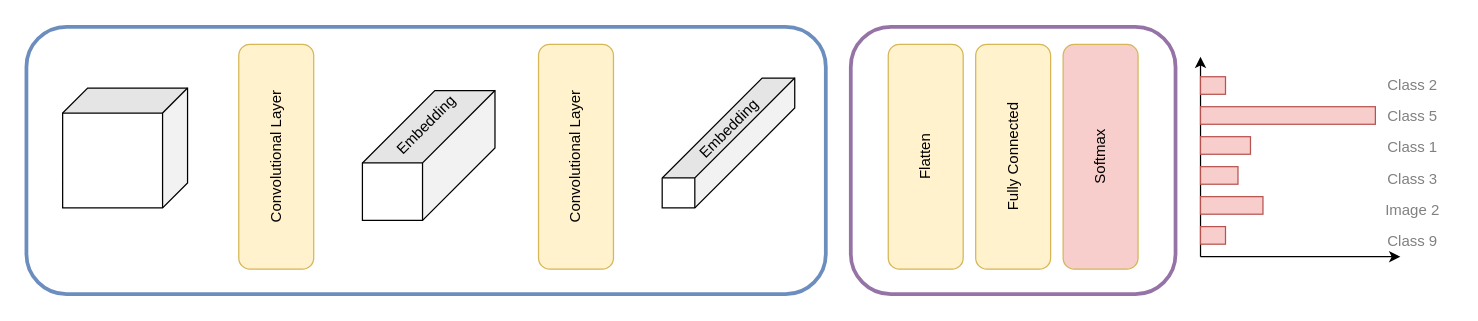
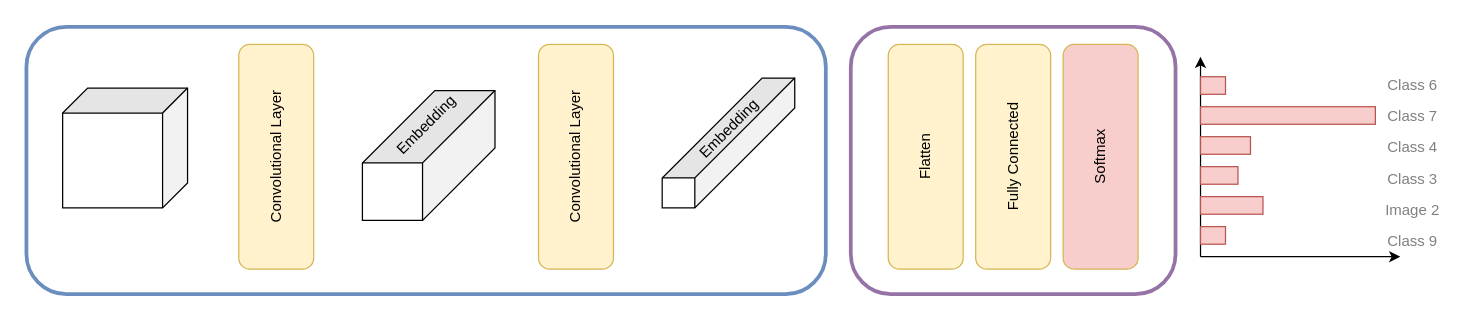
(1413, 86) -> (1413, 86)
(1413, 117) -> (1413, 117)
(1413, 148) -> (1413, 148)
